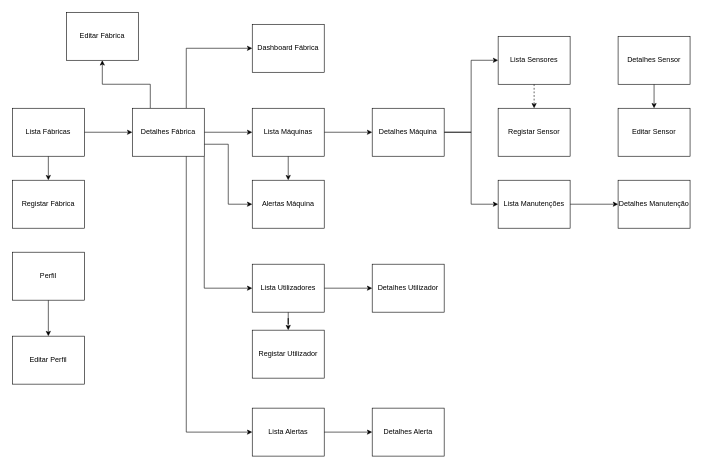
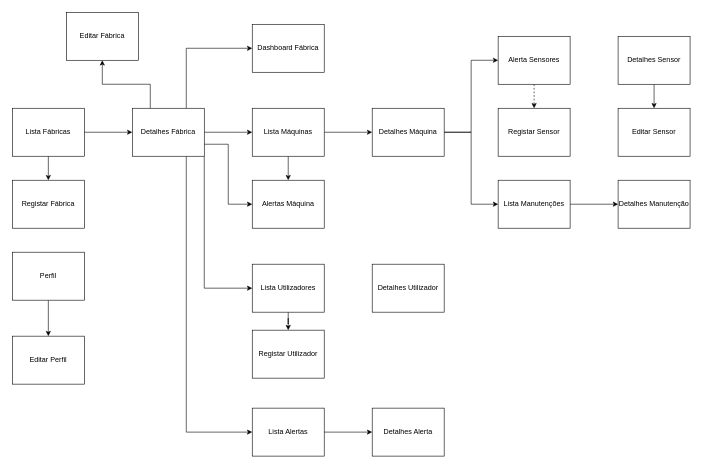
(534, 60) -> (534, 60)
(366, 288) -> none
